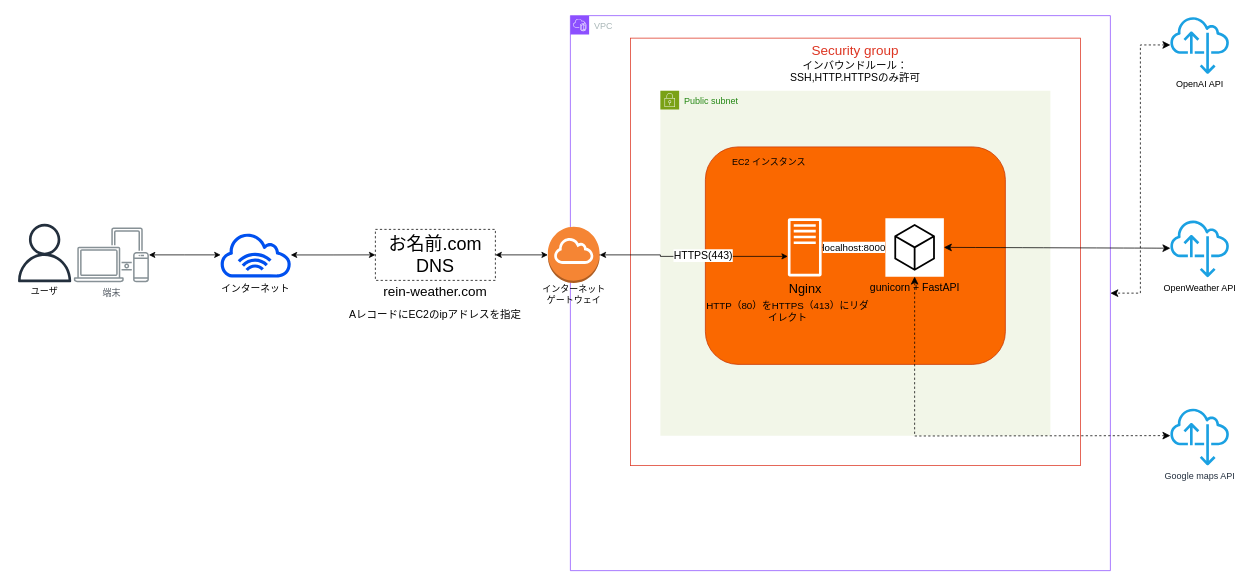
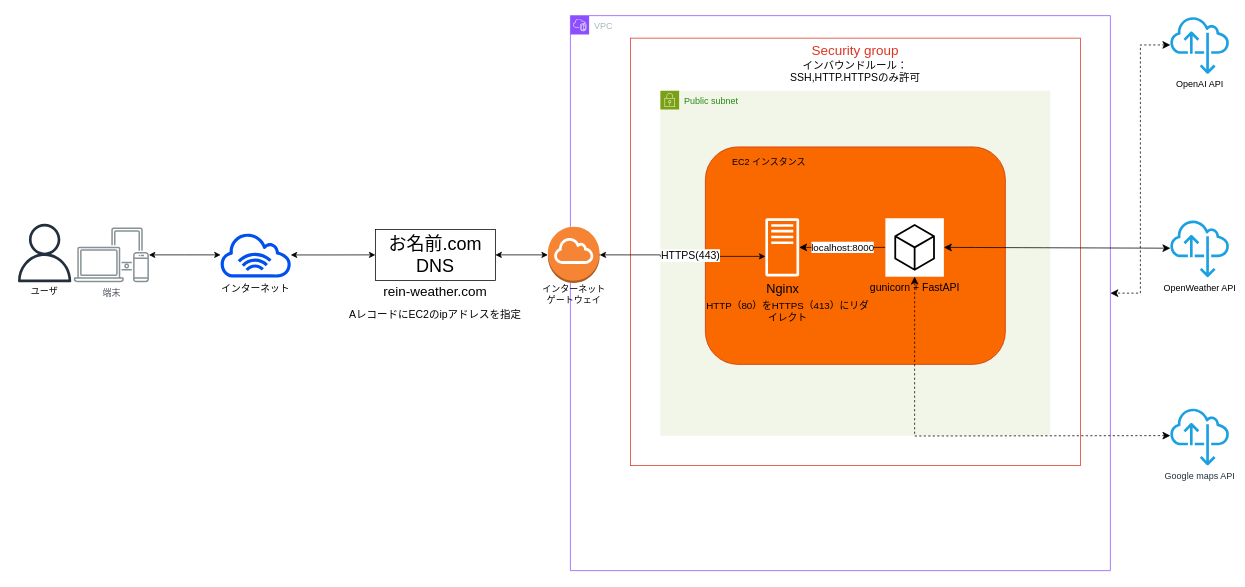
(805, 247) -> (782, 247)
(435, 255) -> (435, 255)
